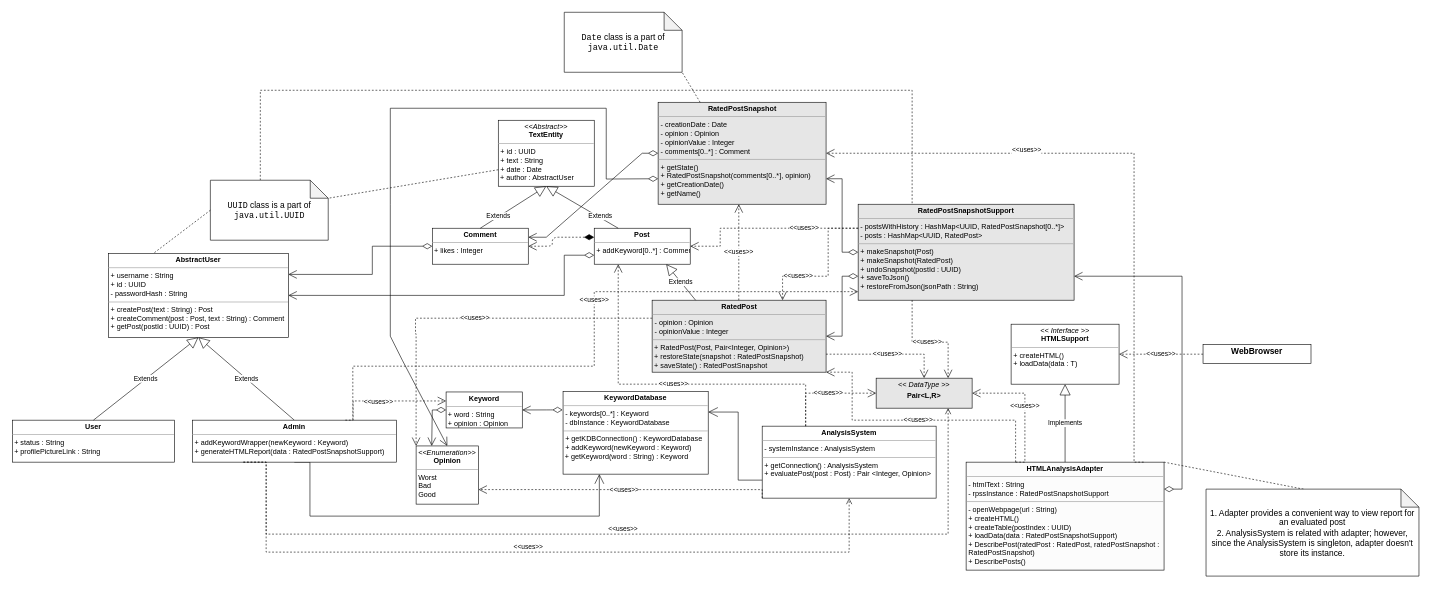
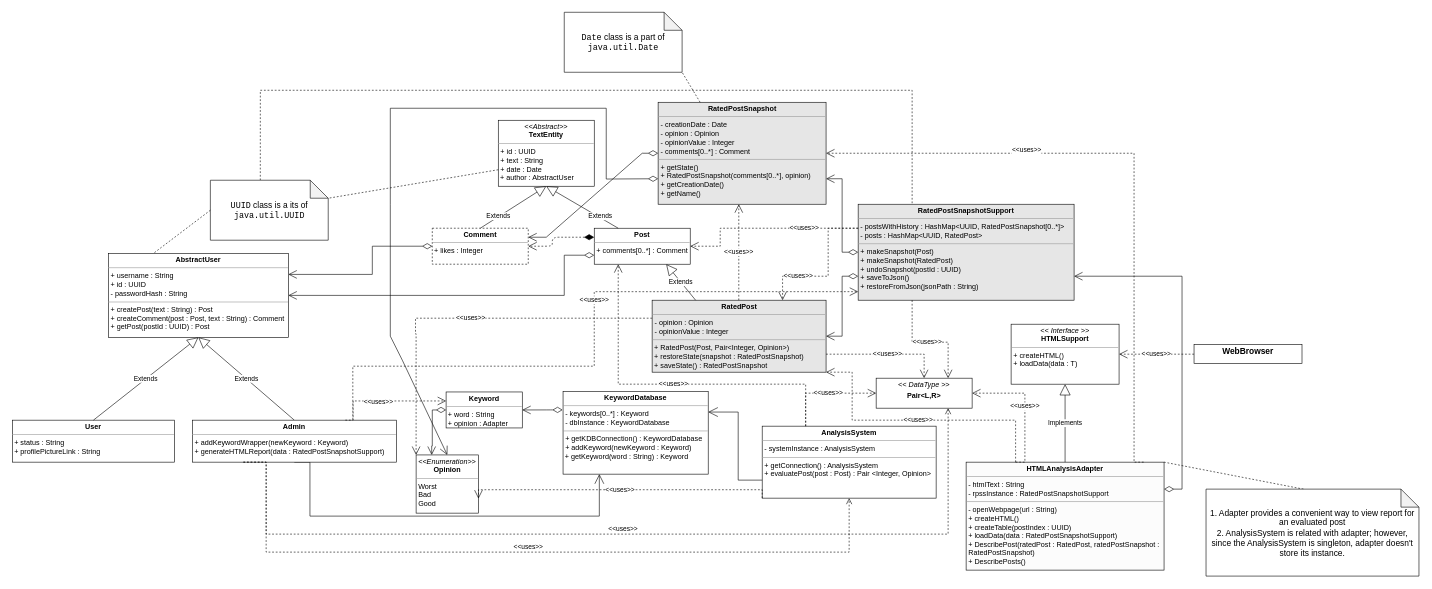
(269, 210) -> (269, 210)
(645, 237) -> (641, 237)
(480, 246) -> (480, 246)
(1257, 354) -> (1248, 354)
(924, 393) -> (924, 393)
(477, 405) -> (479, 405)
(447, 475) -> (447, 484)
